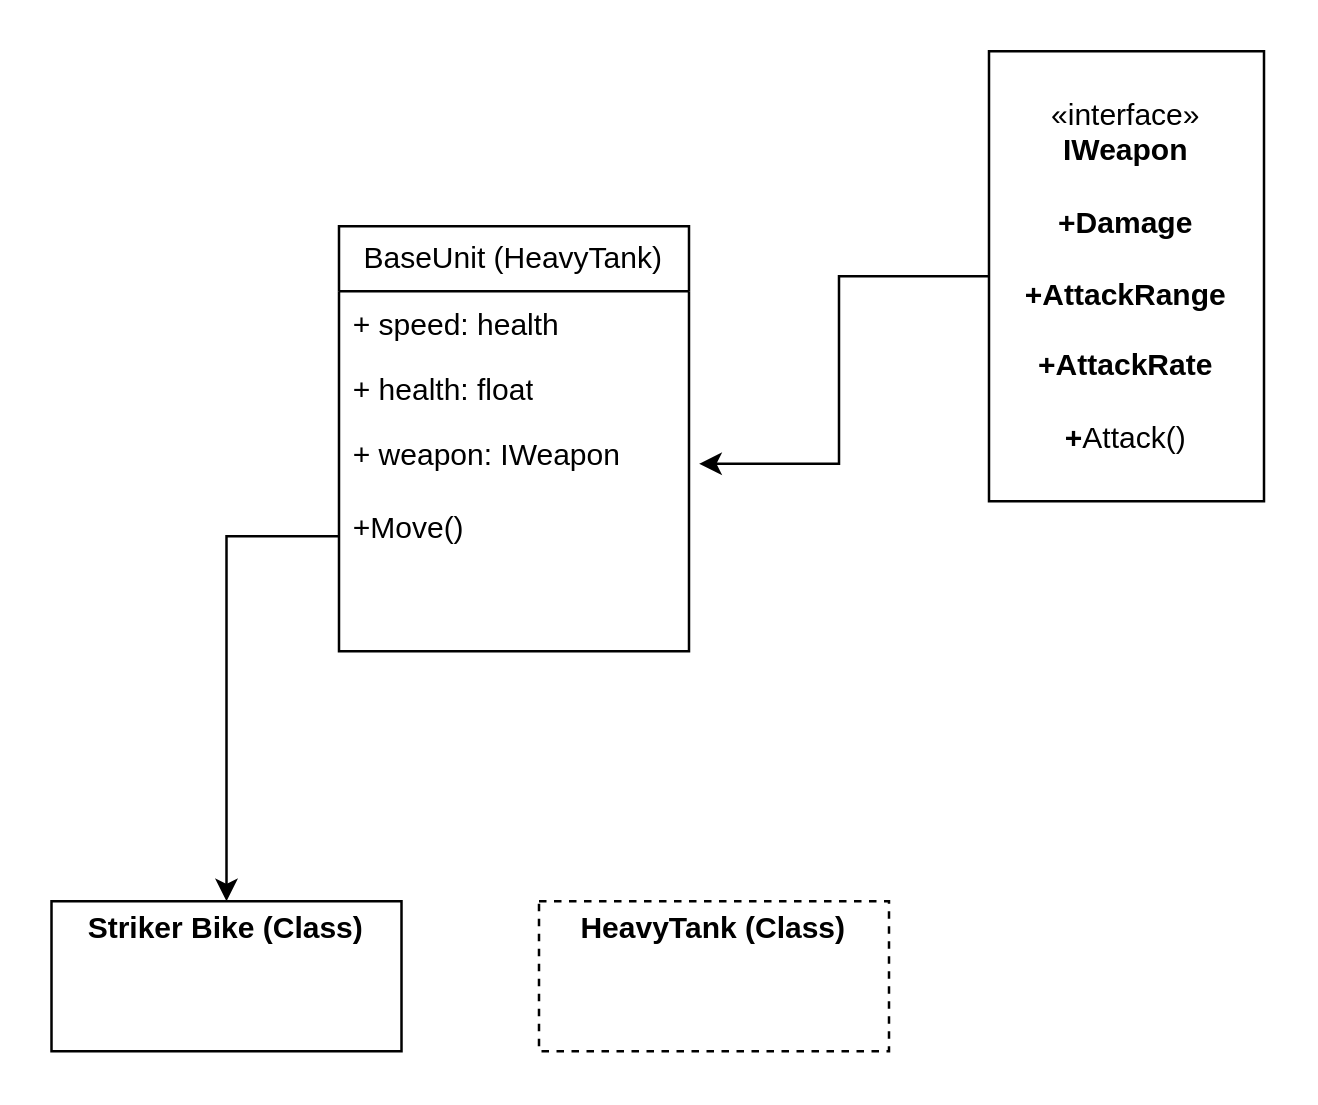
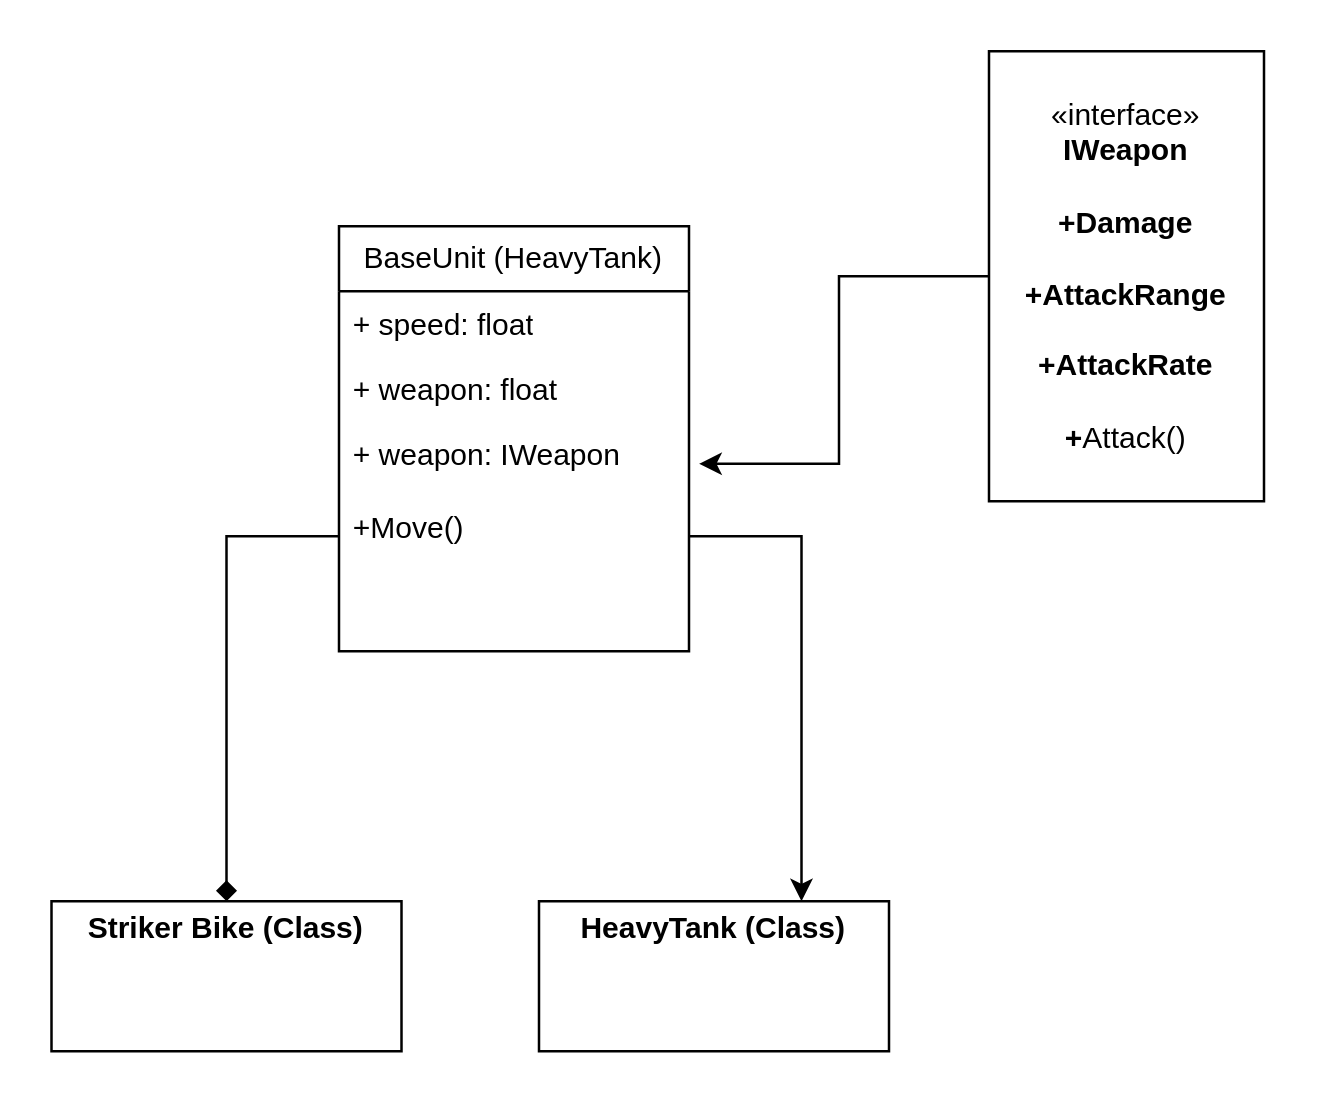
(464, 327) -> (456, 327)
(460, 392) -> (464, 392)
none -> (801, 654)
(226, 882) -> (226, 881)
(714, 976) -> (714, 976)
